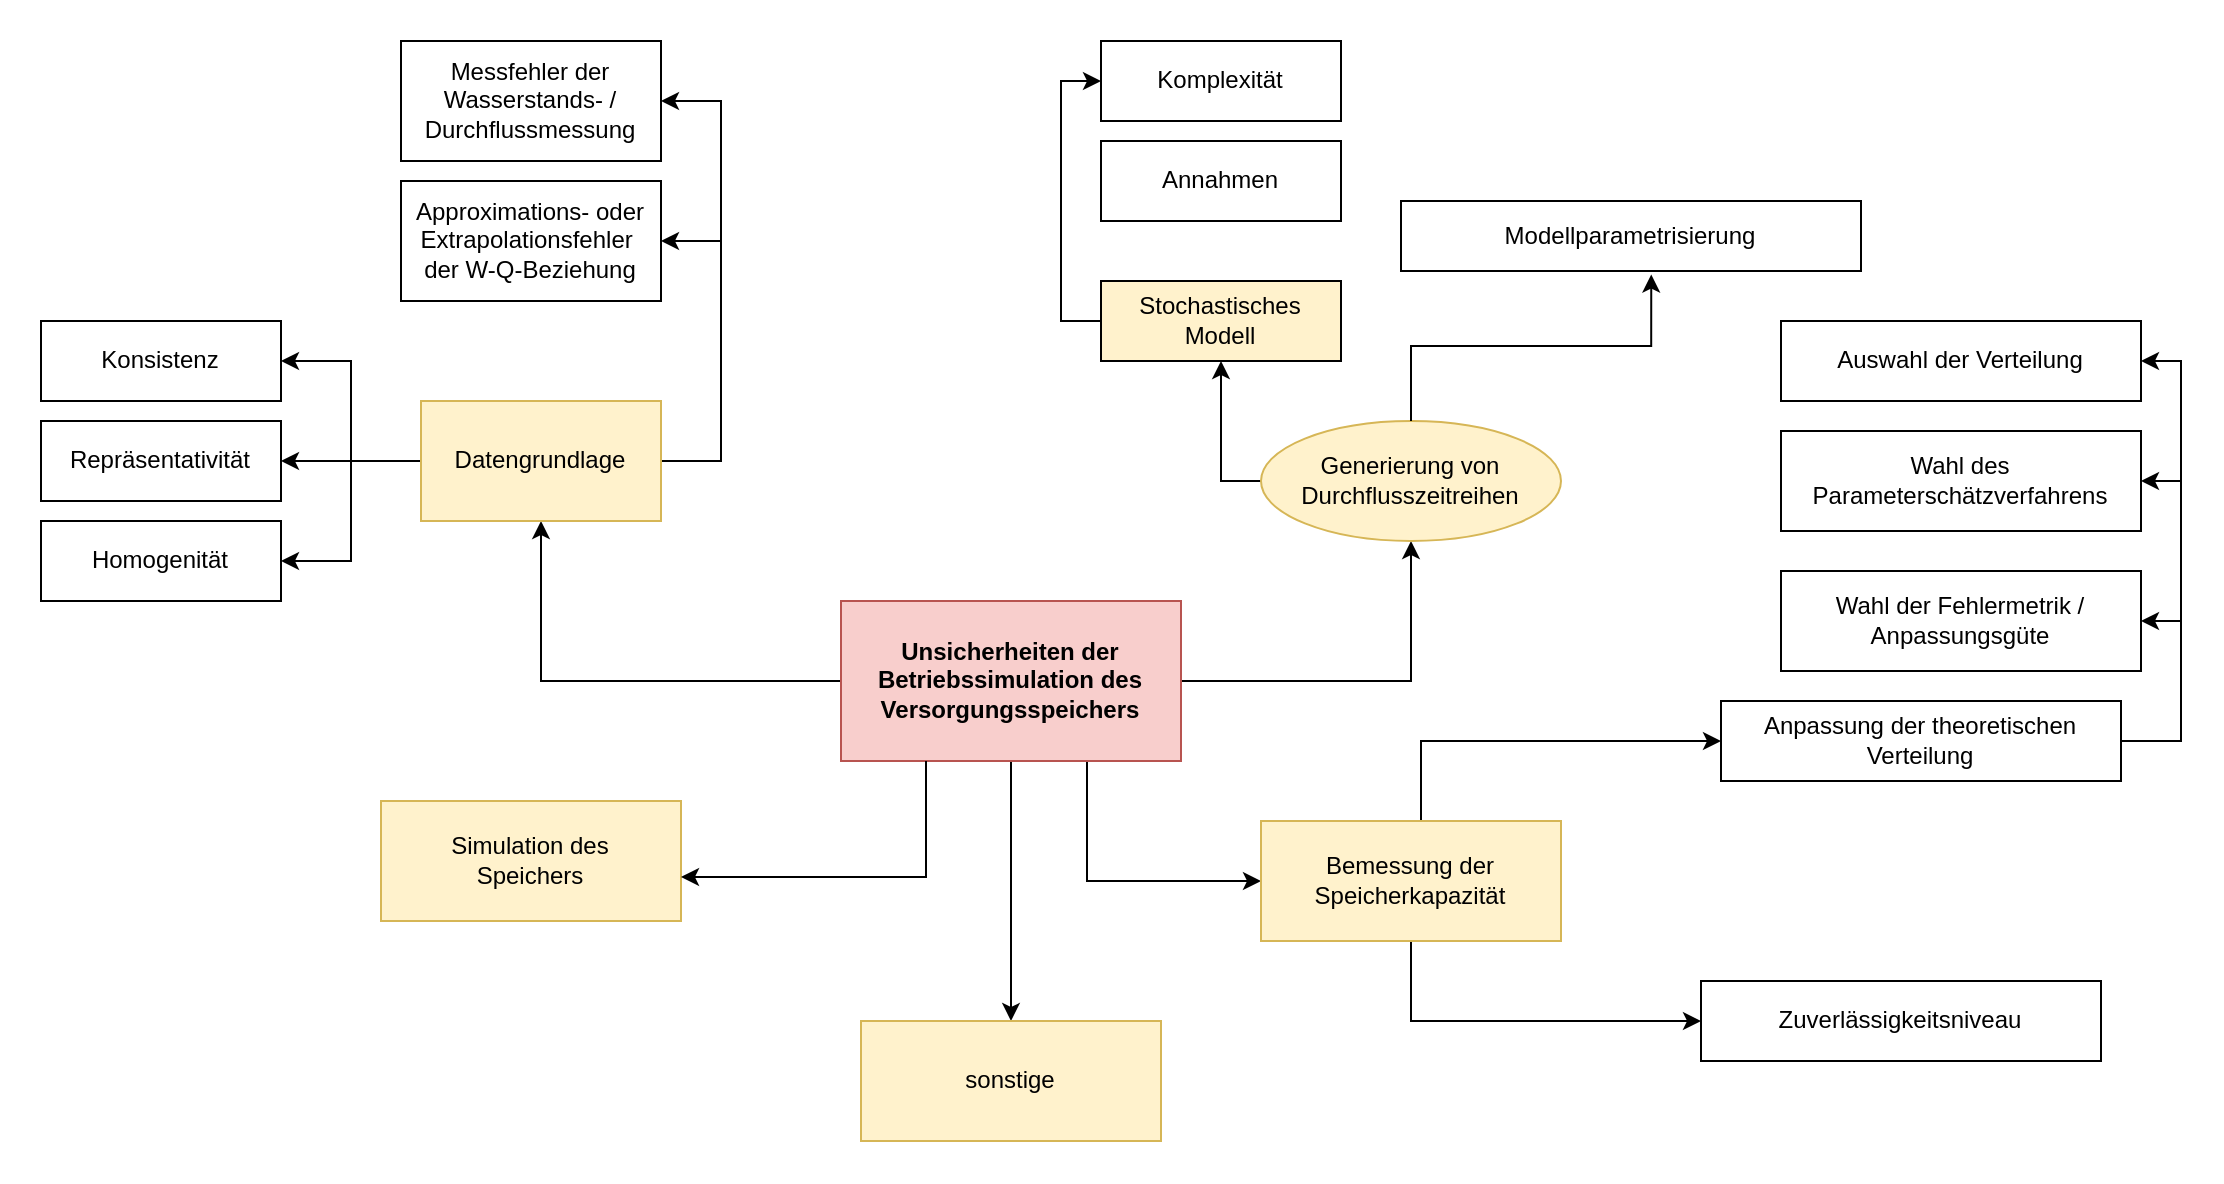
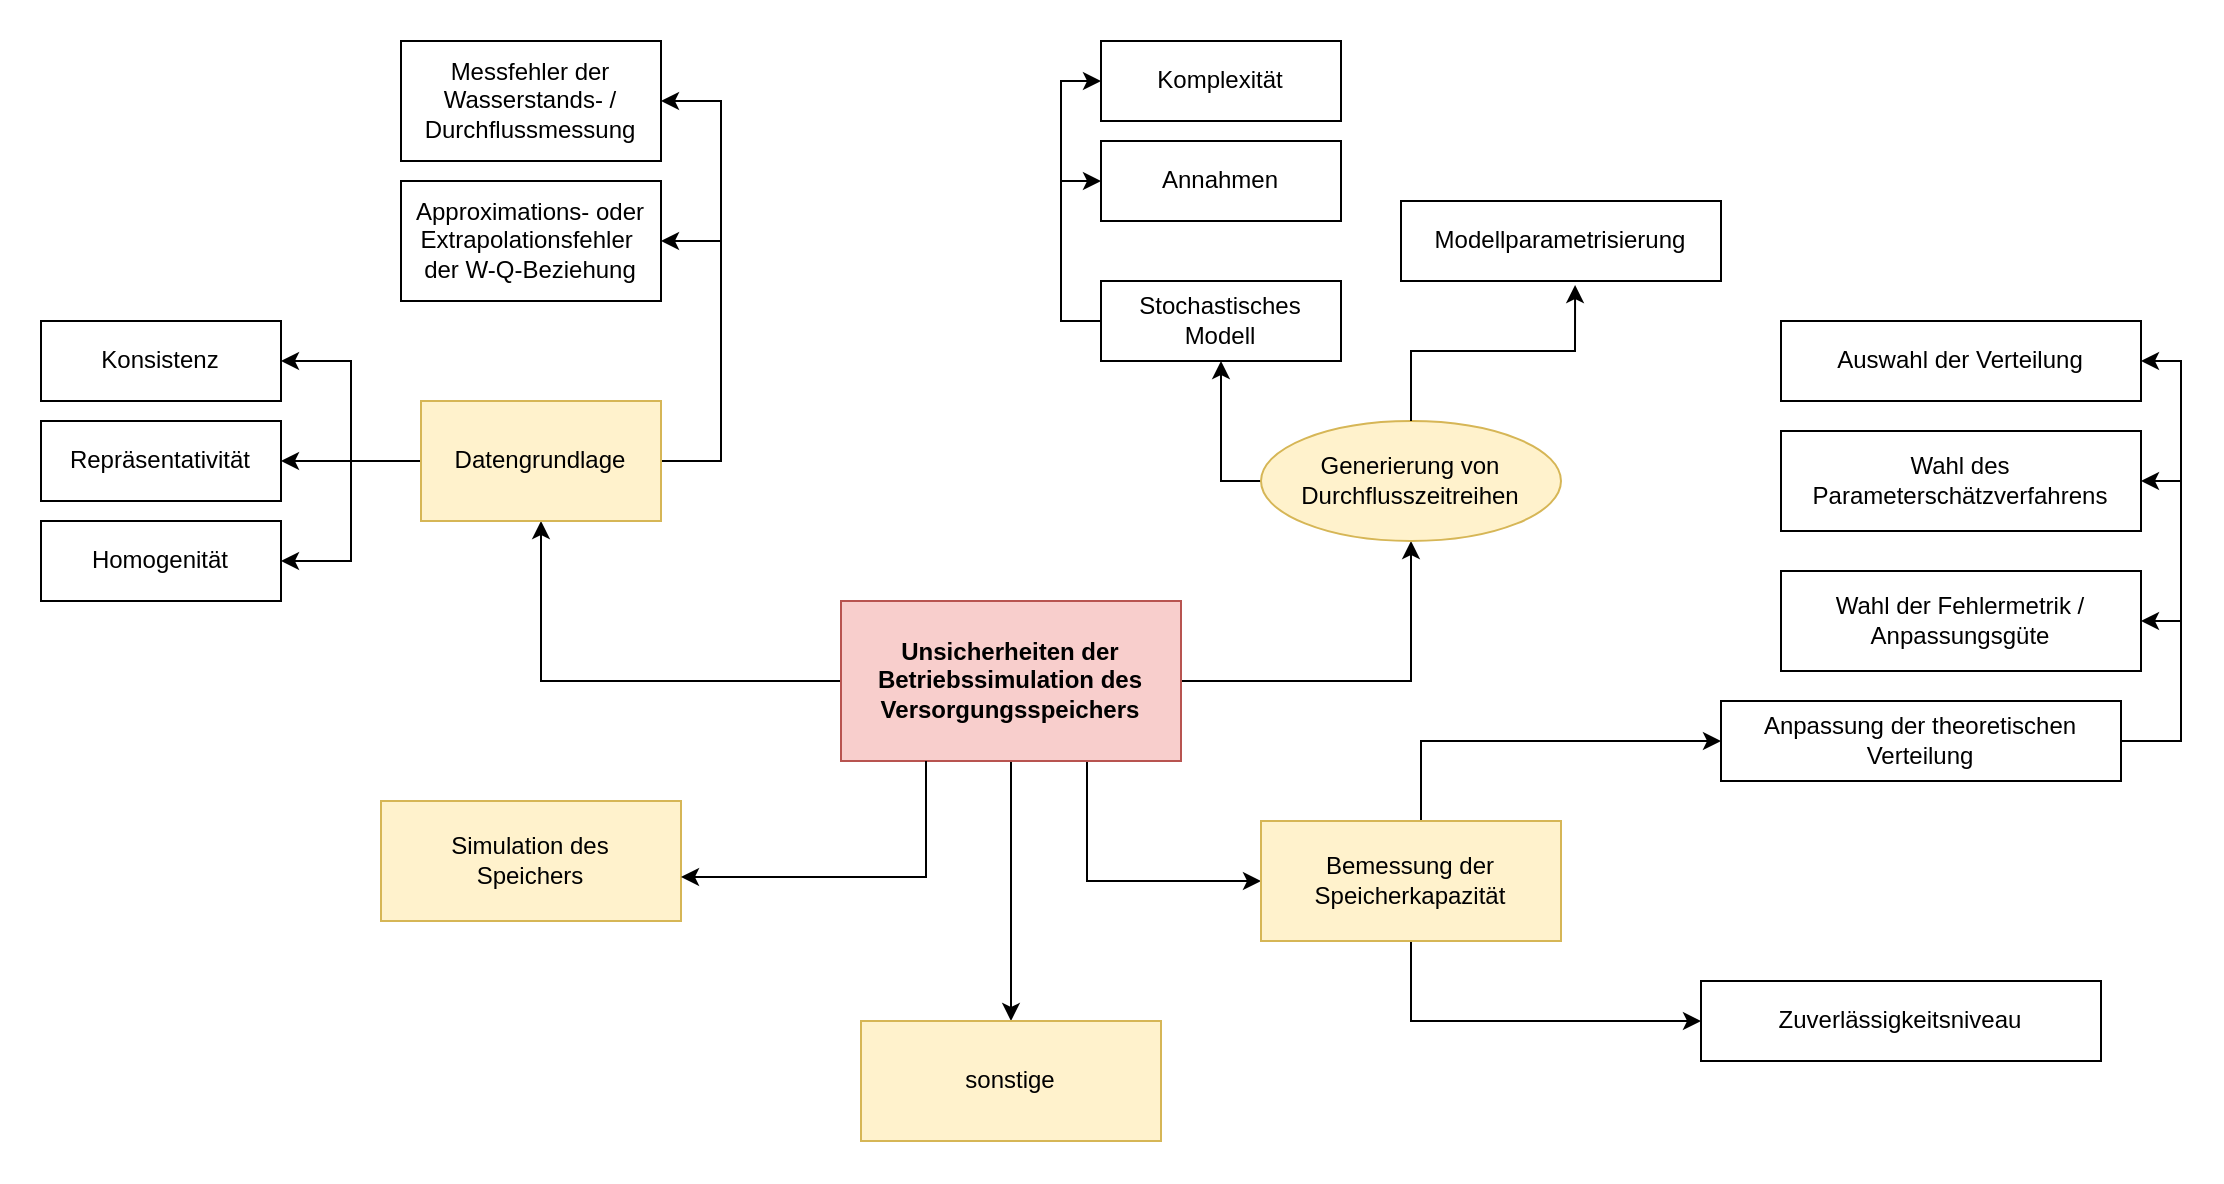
none -> (1076, 181)
(1631, 236) -> (1561, 241)
(1221, 321) -> (1221, 321)
